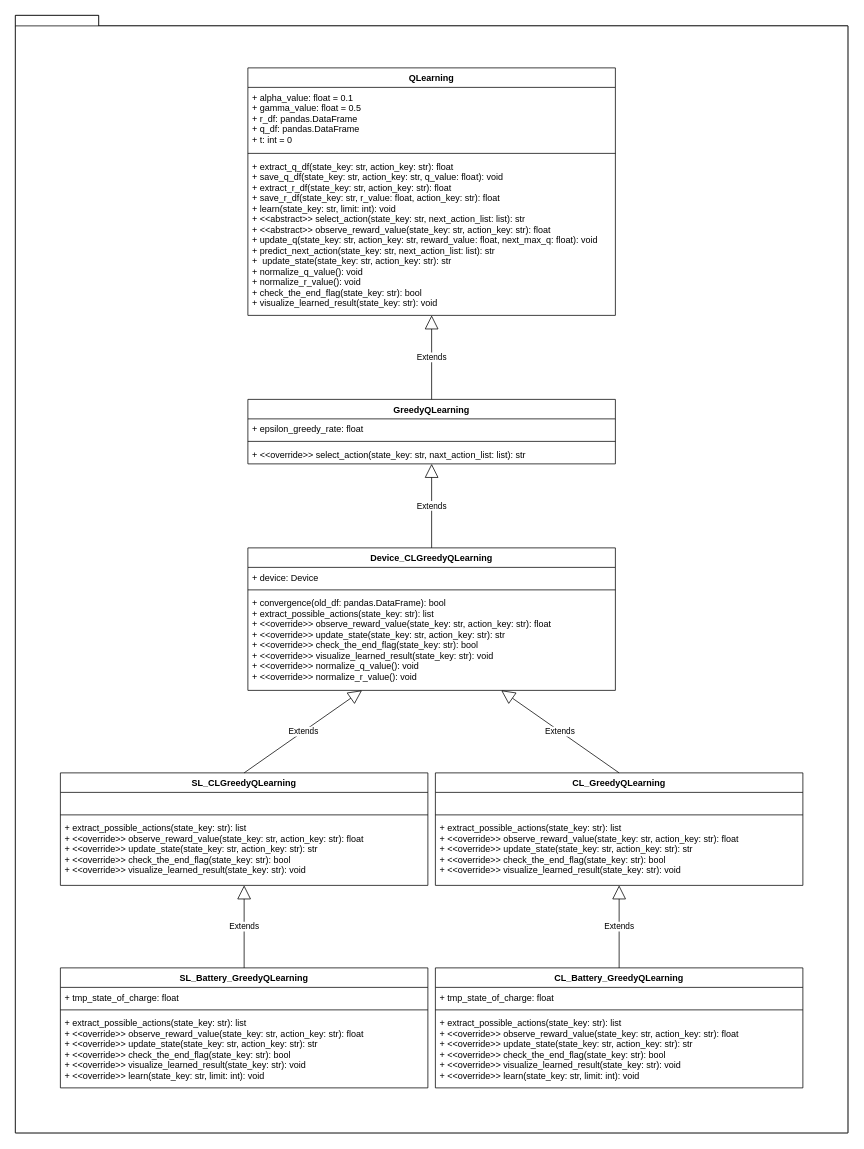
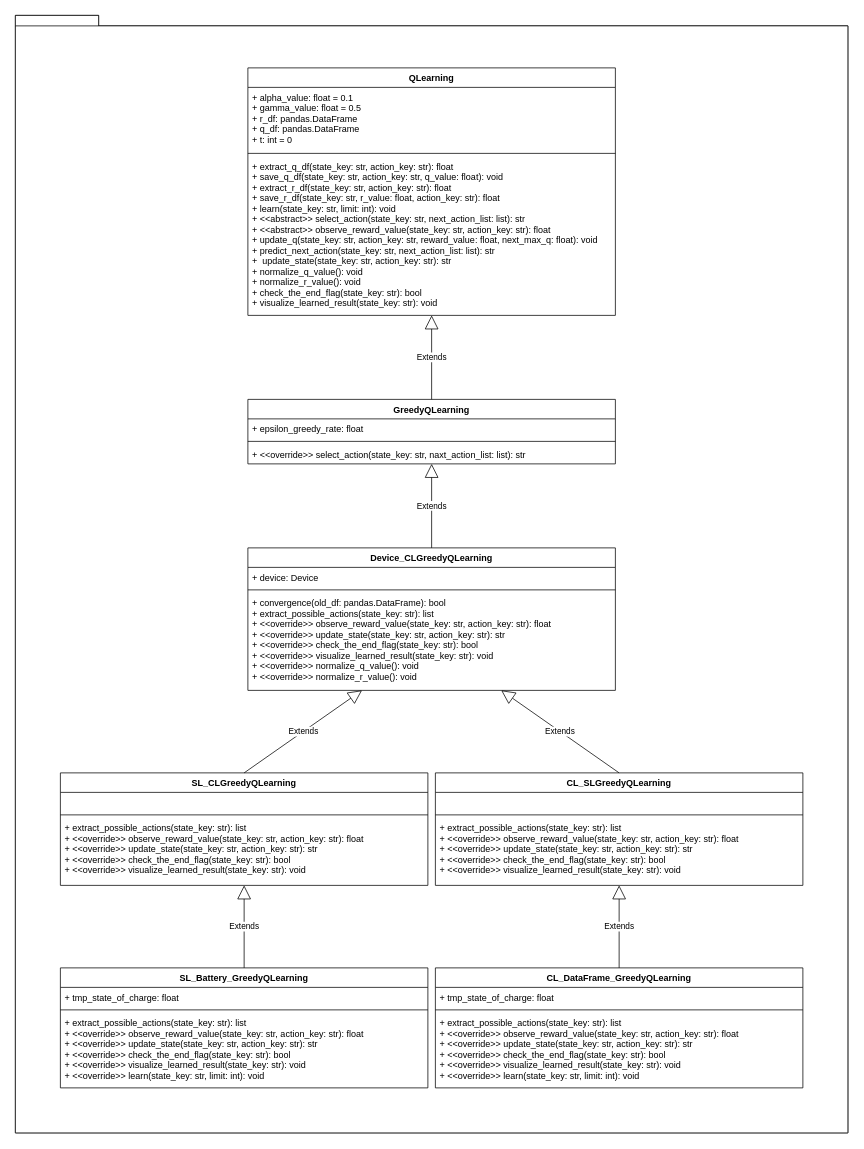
(619, 783) -> (619, 783)
(619, 978) -> (619, 978)
